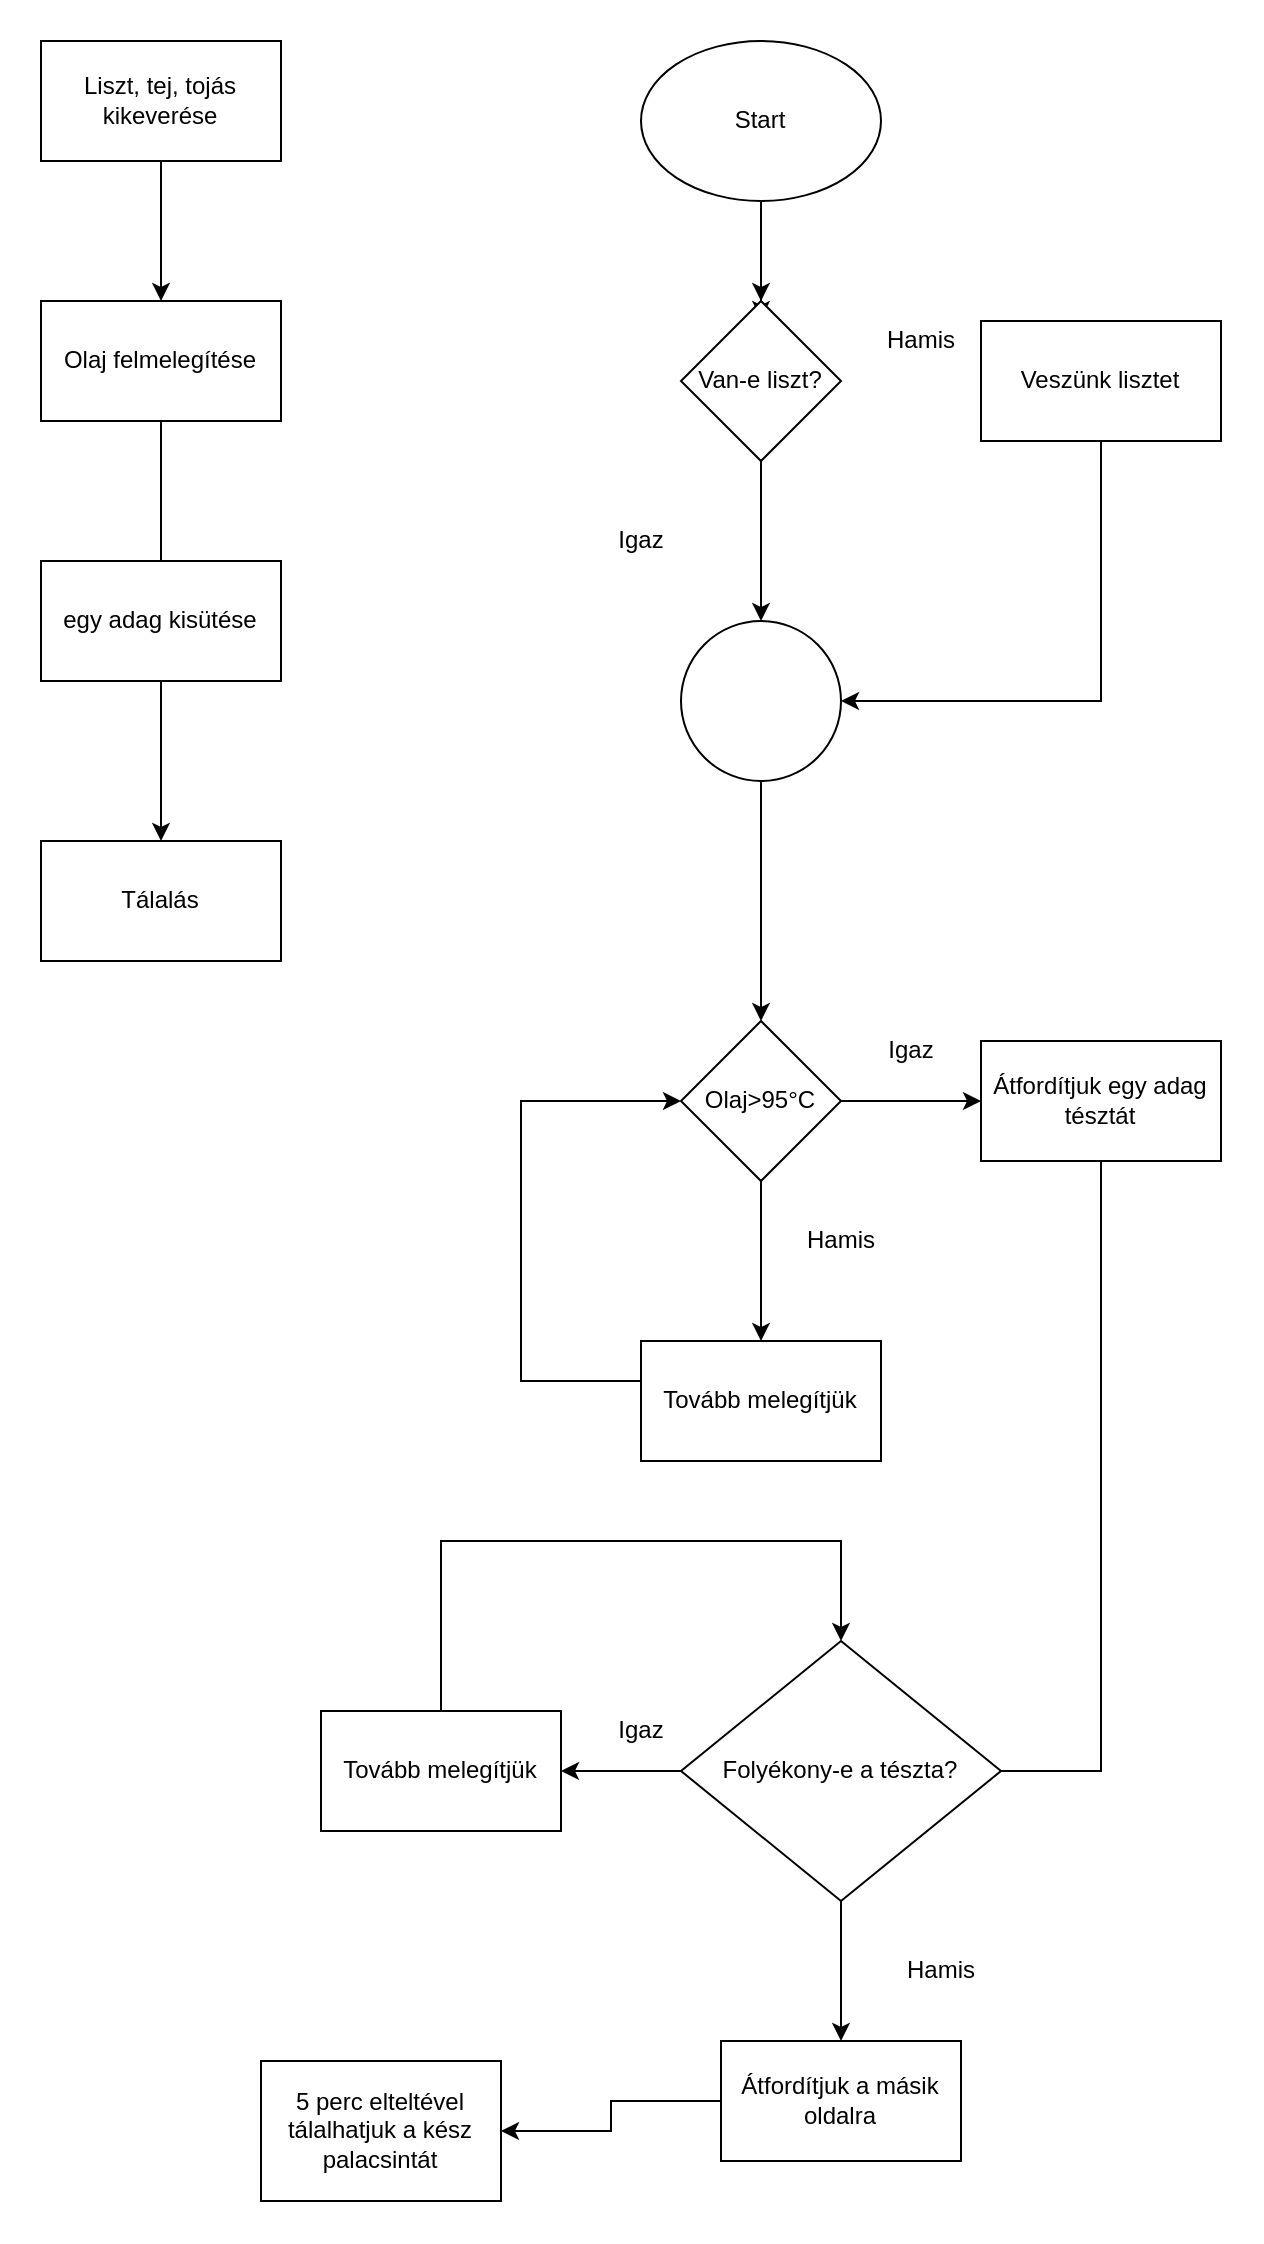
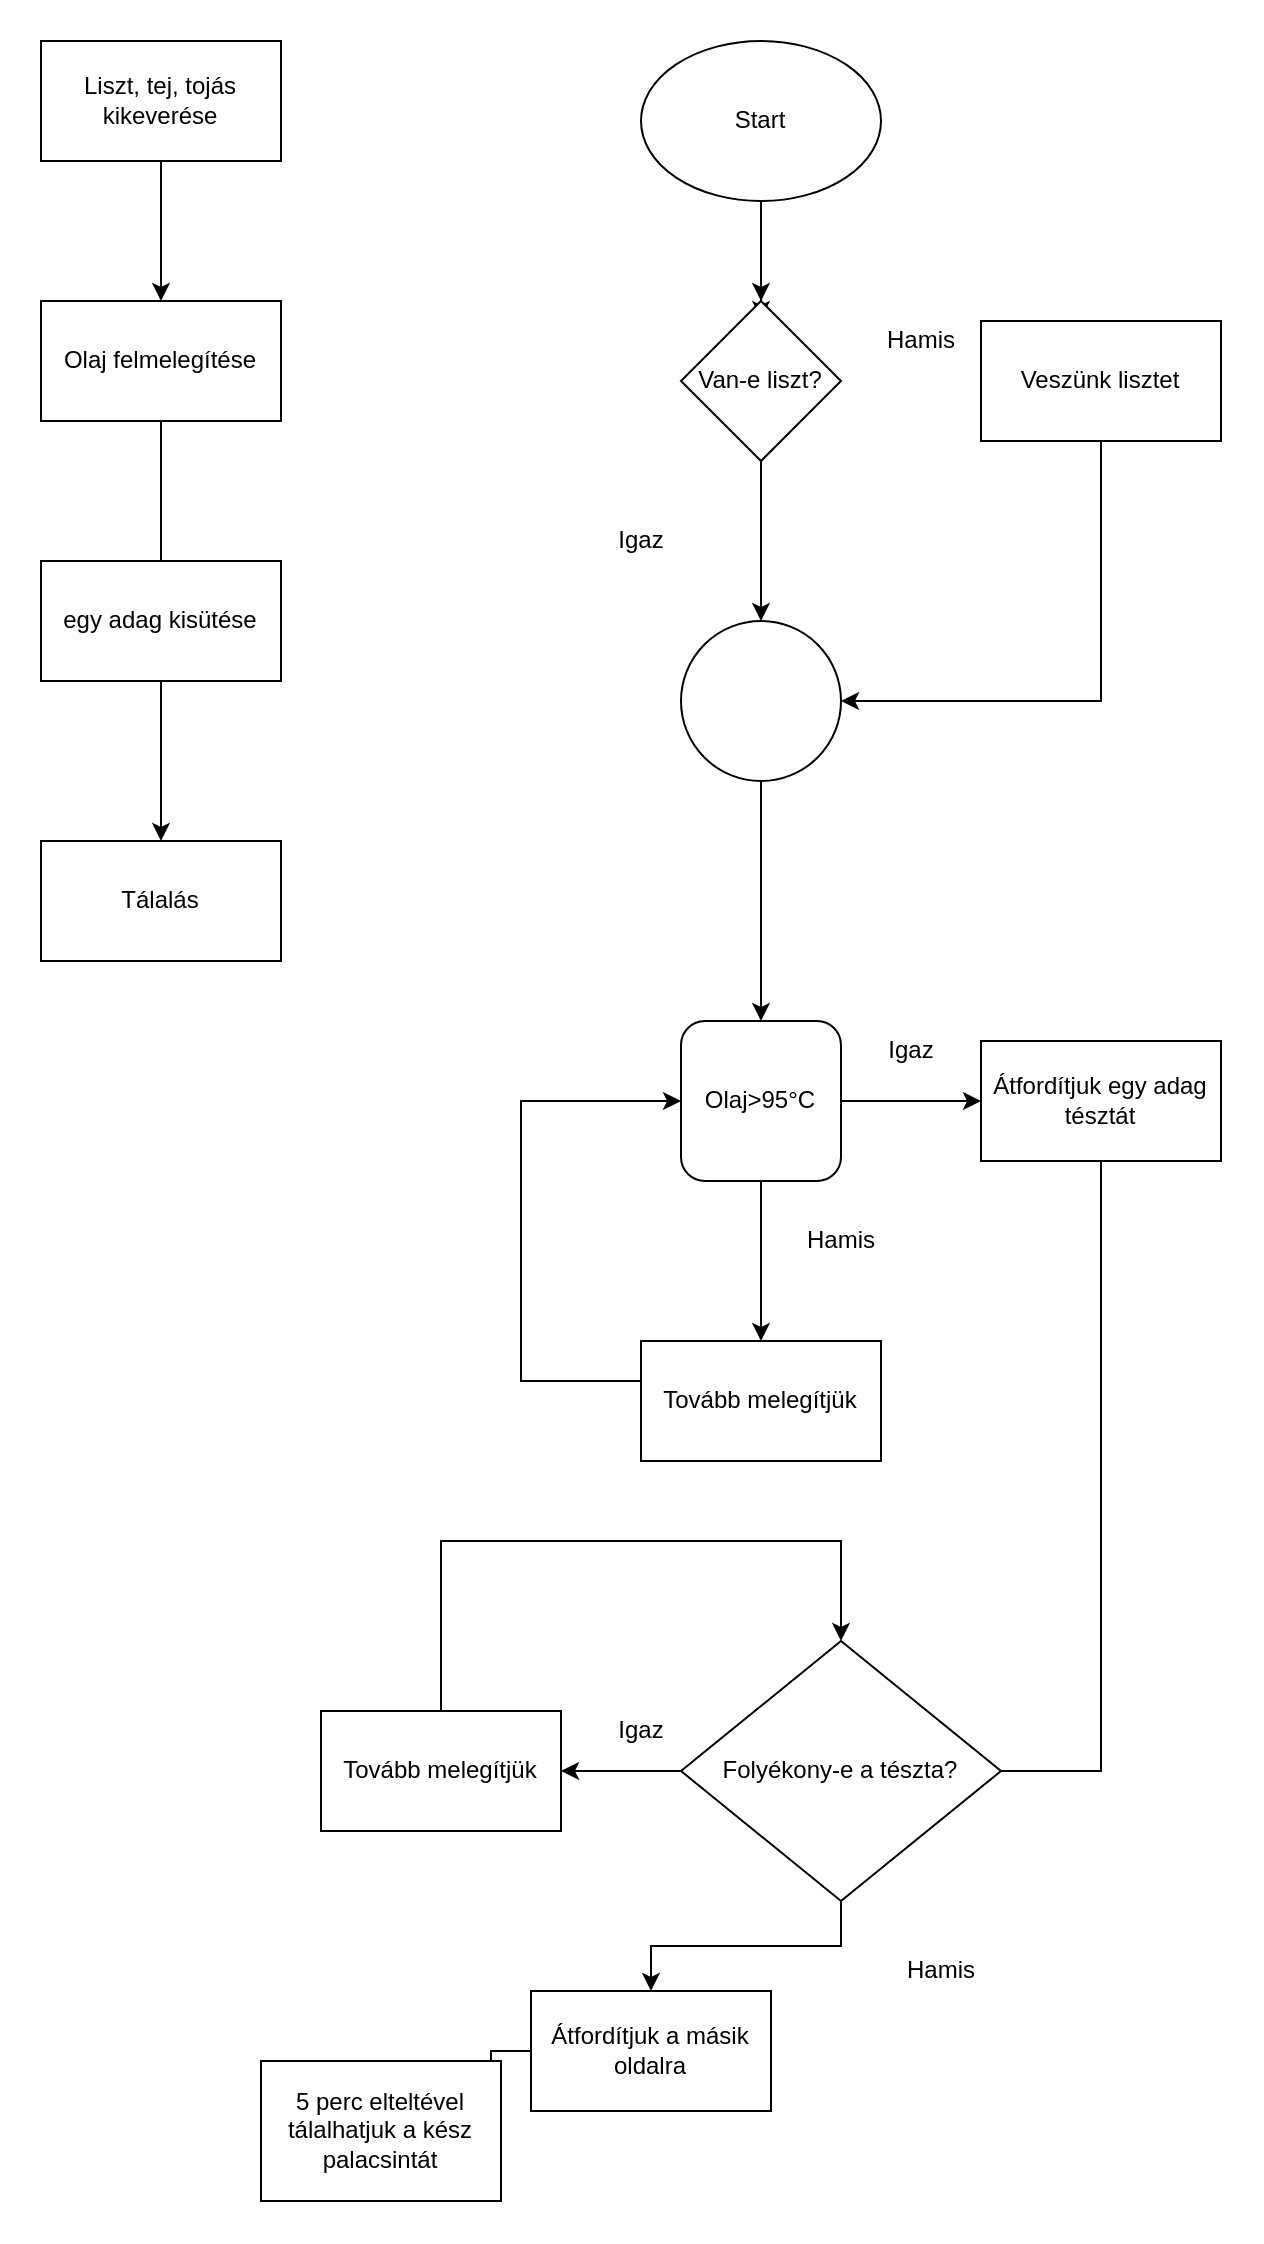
(761, 1101) -> (761, 1101)
(841, 2101) -> (651, 2051)
